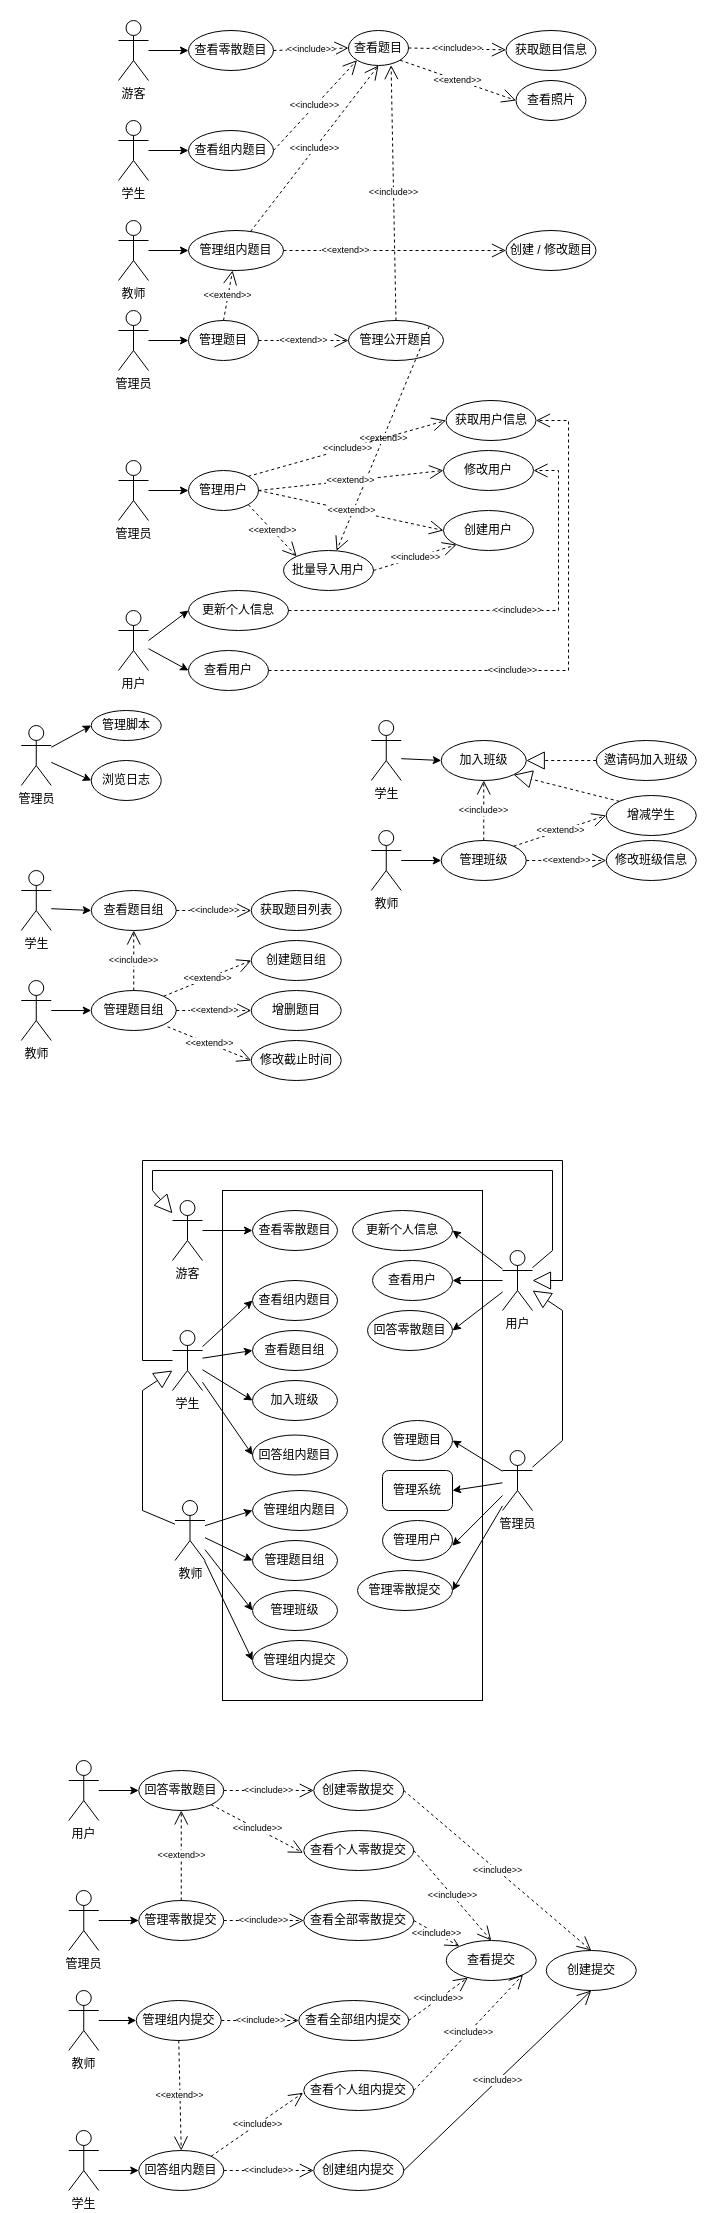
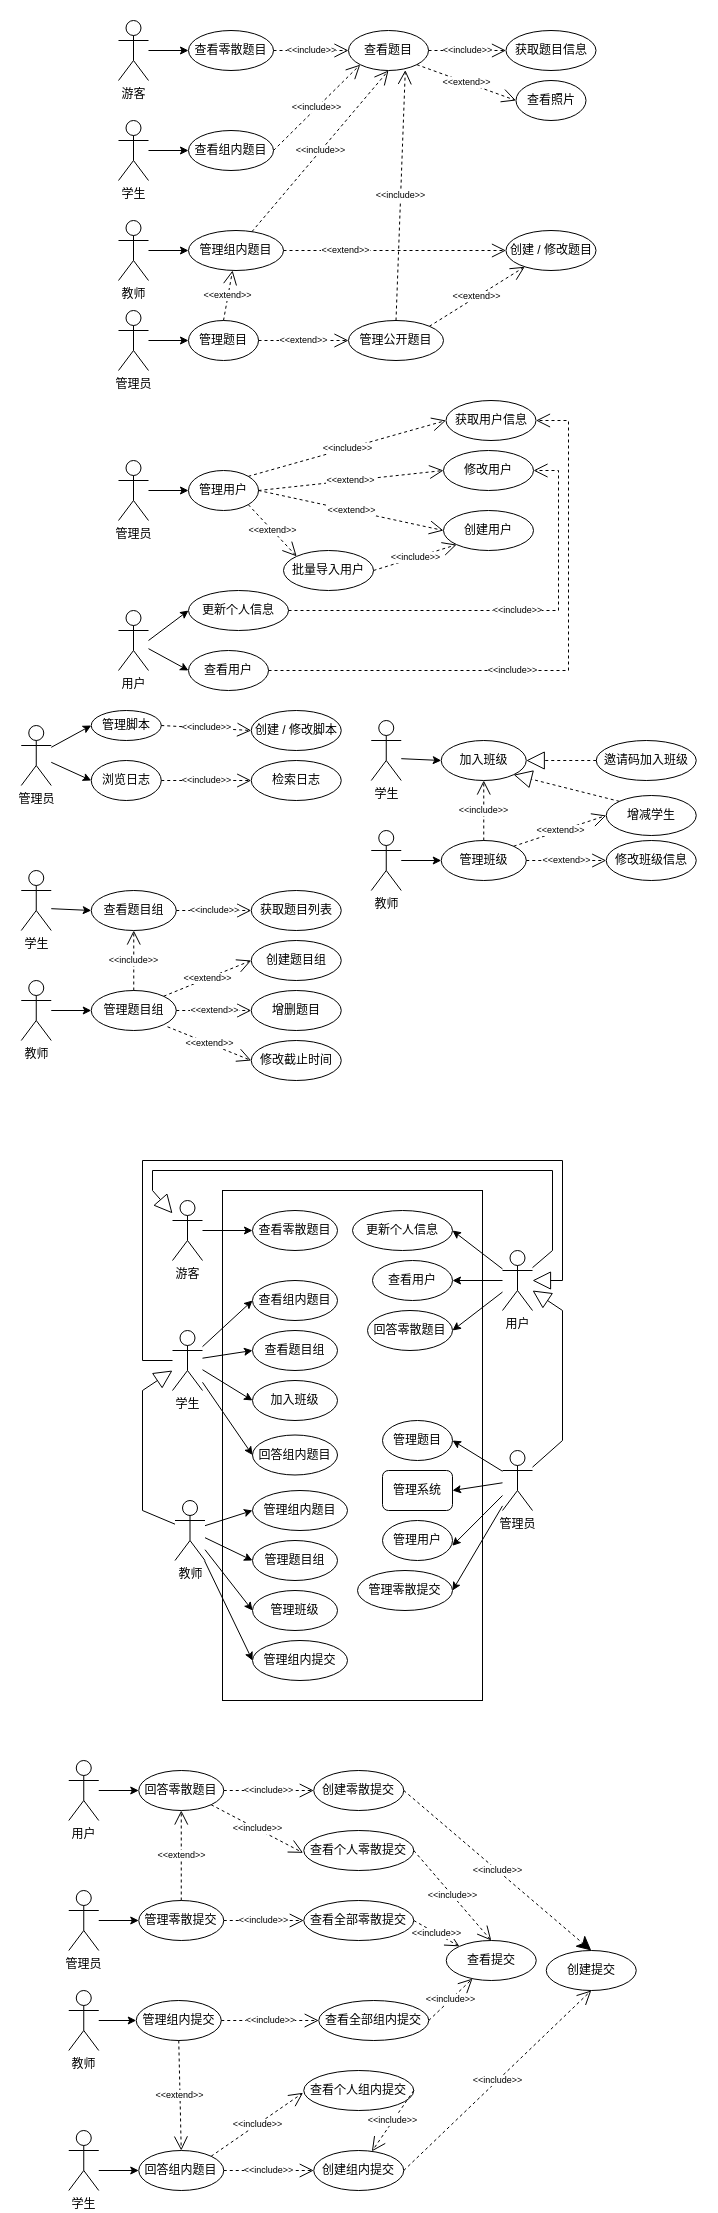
(379, 48) -> (389, 51)
(399, 400) -> (476, 297)
none -> (205, 728)
none -> (296, 731)
none -> (205, 781)
none -> (296, 781)
(585, 1945) -> (581, 1942)
(354, 2021) -> (374, 2021)
(467, 2034) -> (394, 2120)
(448, 2128) -> (448, 2128)
